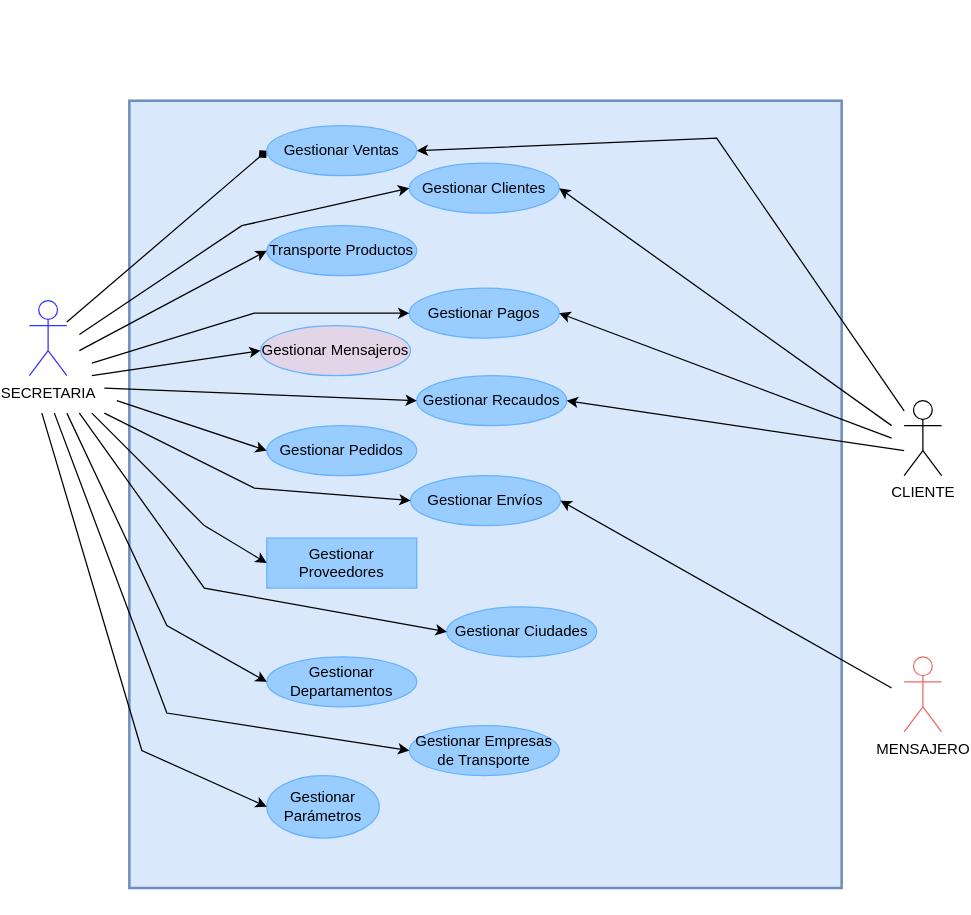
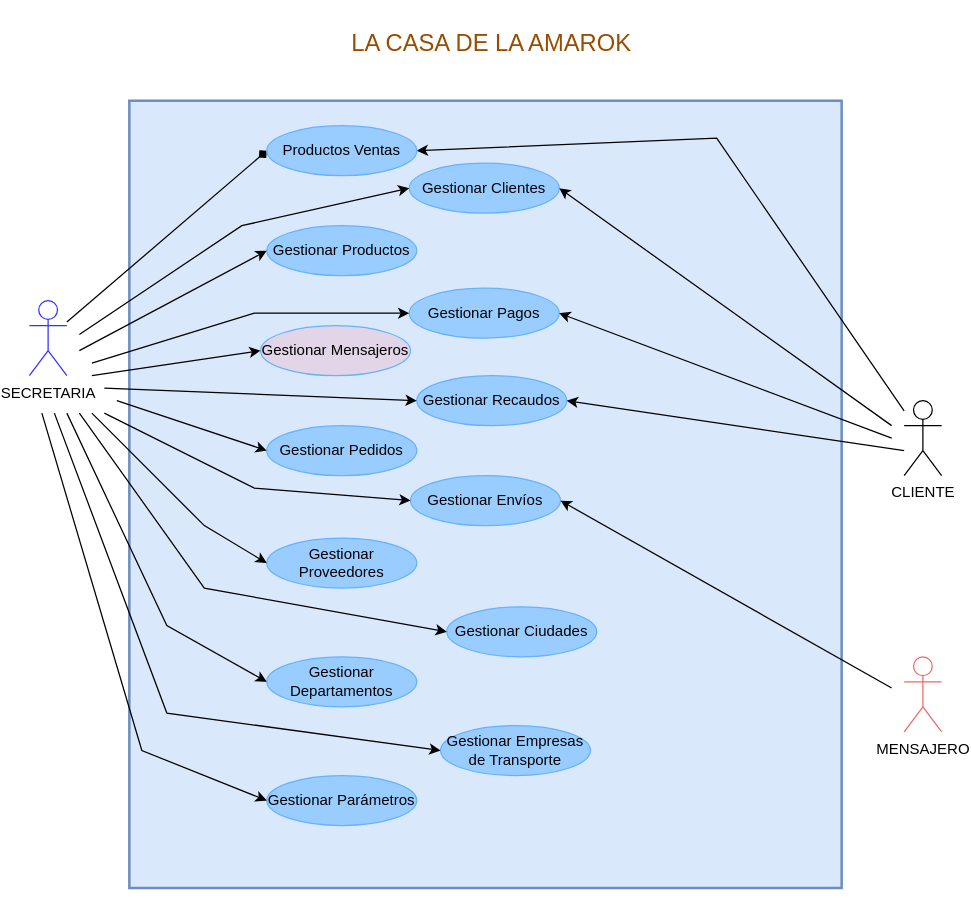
none -> (492, 44)
(342, 151) -> (342, 151)
(342, 251) -> (342, 251)
(342, 563) -> (342, 563)
(484, 751) -> (516, 751)
(323, 807) -> (342, 801)
